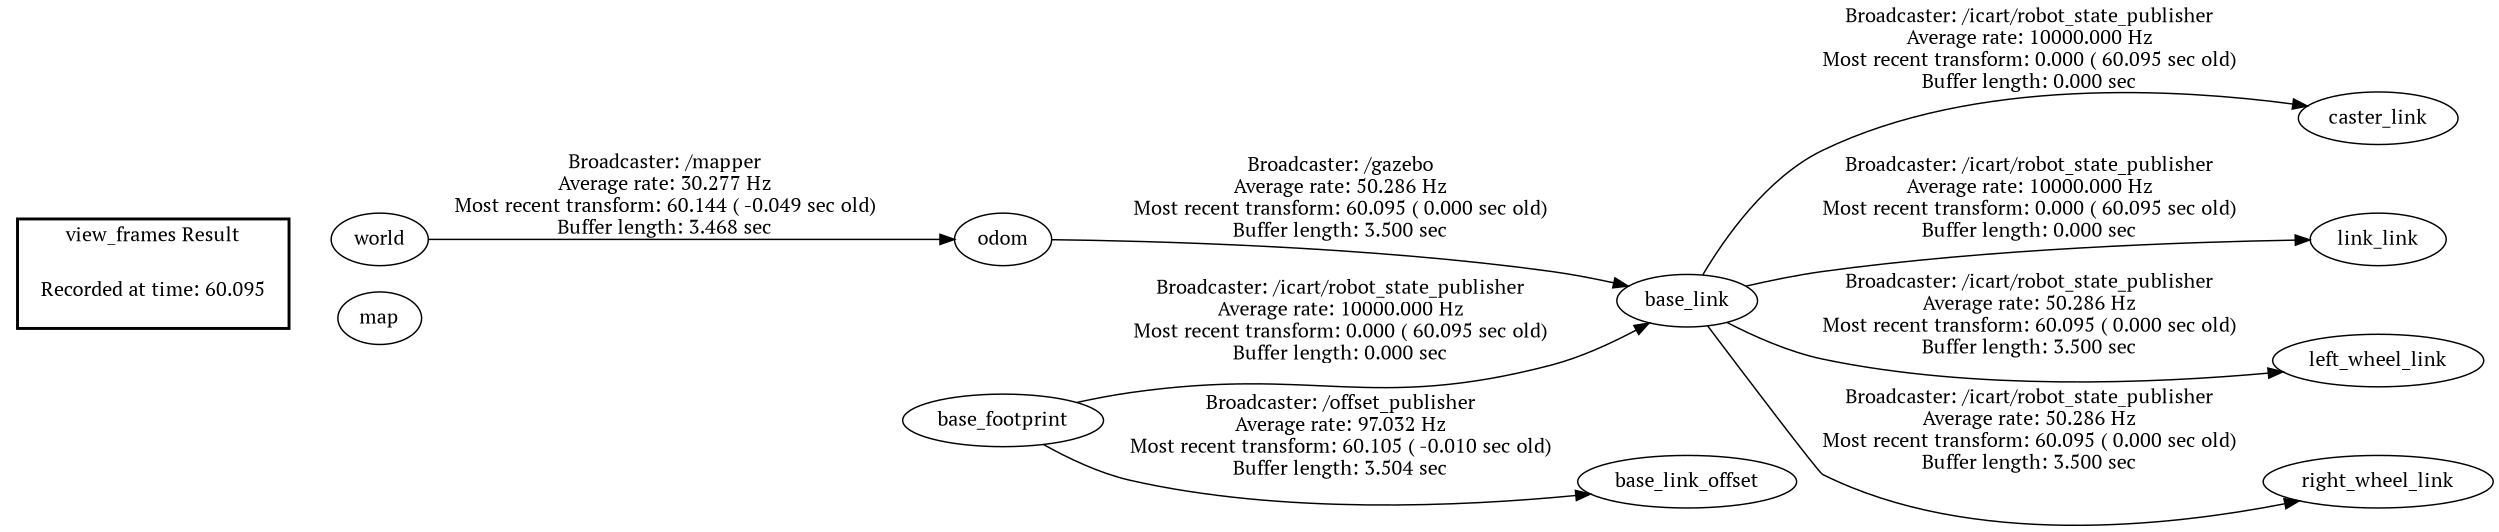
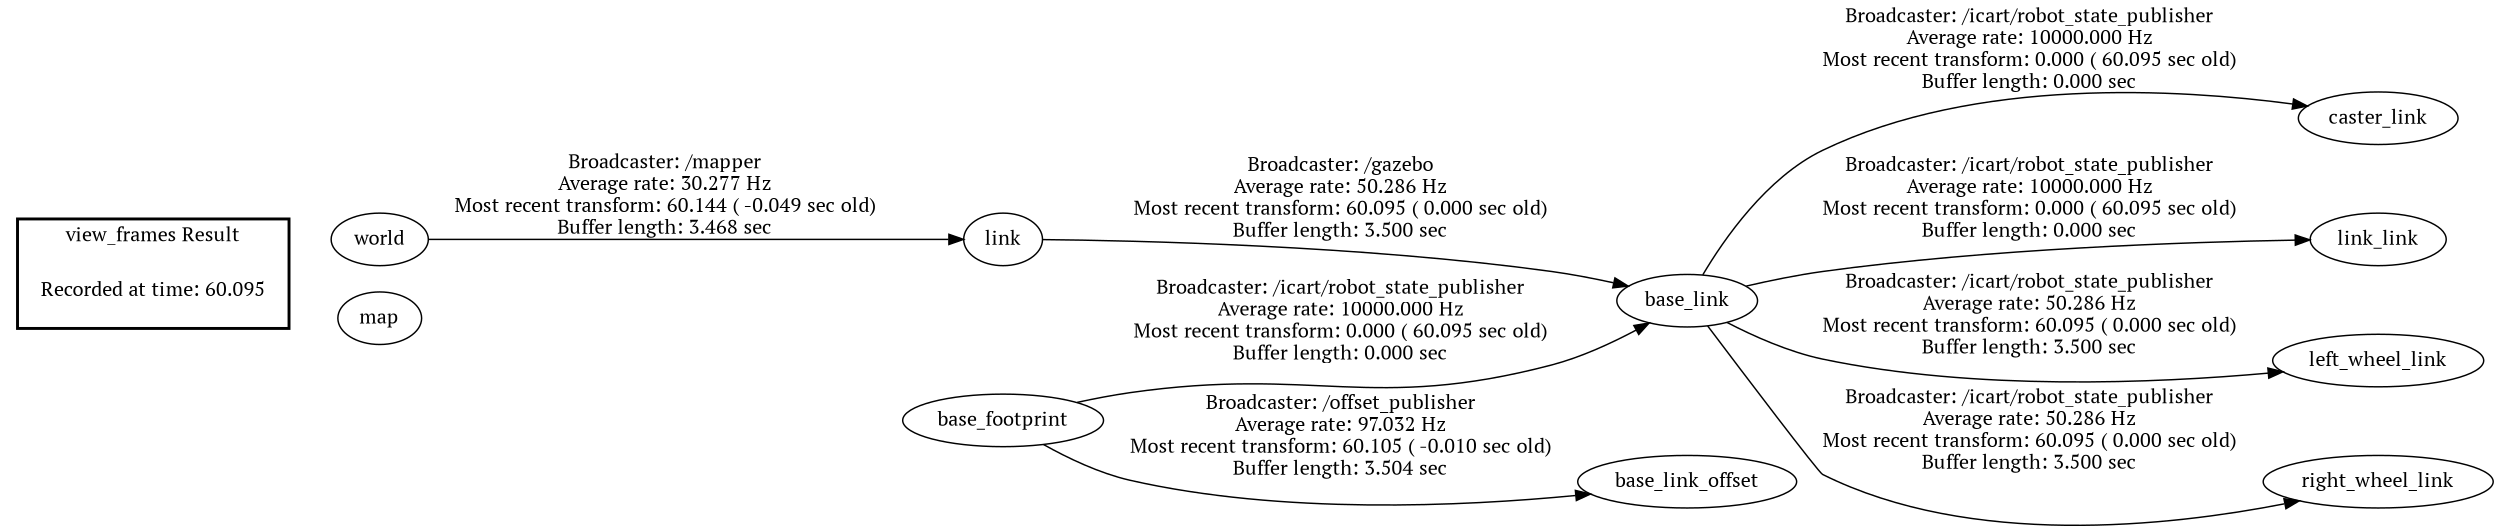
(1003, 239) -> (1003, 239)
